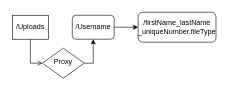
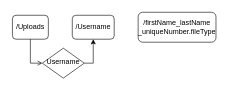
(30, 27) -> (30, 27)
(132, 27) -> none
(63, 62) -> (63, 62)
